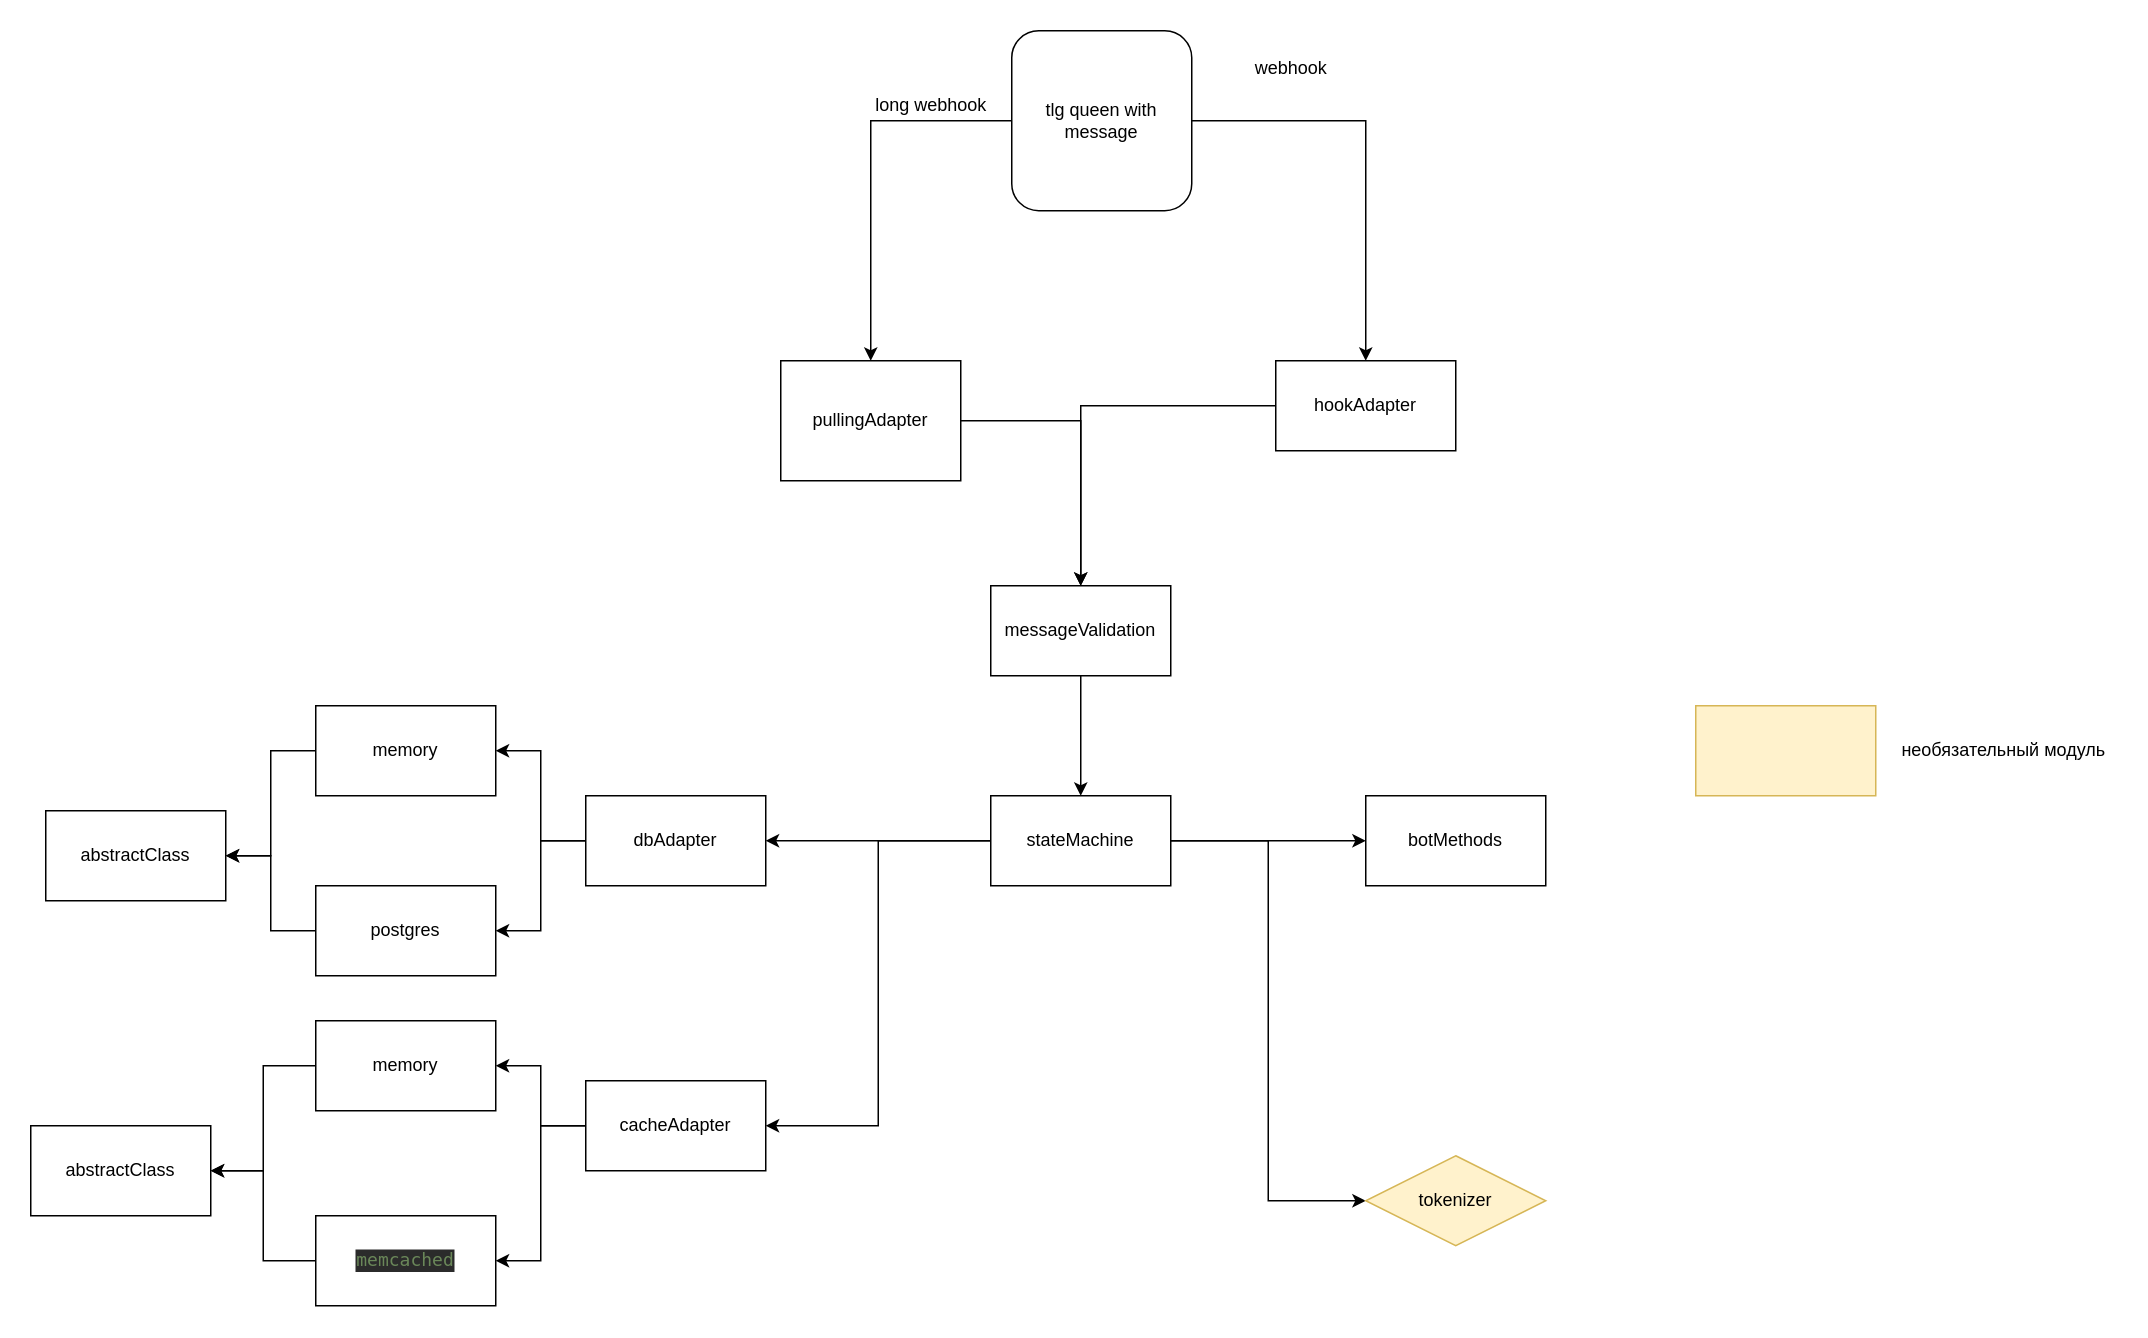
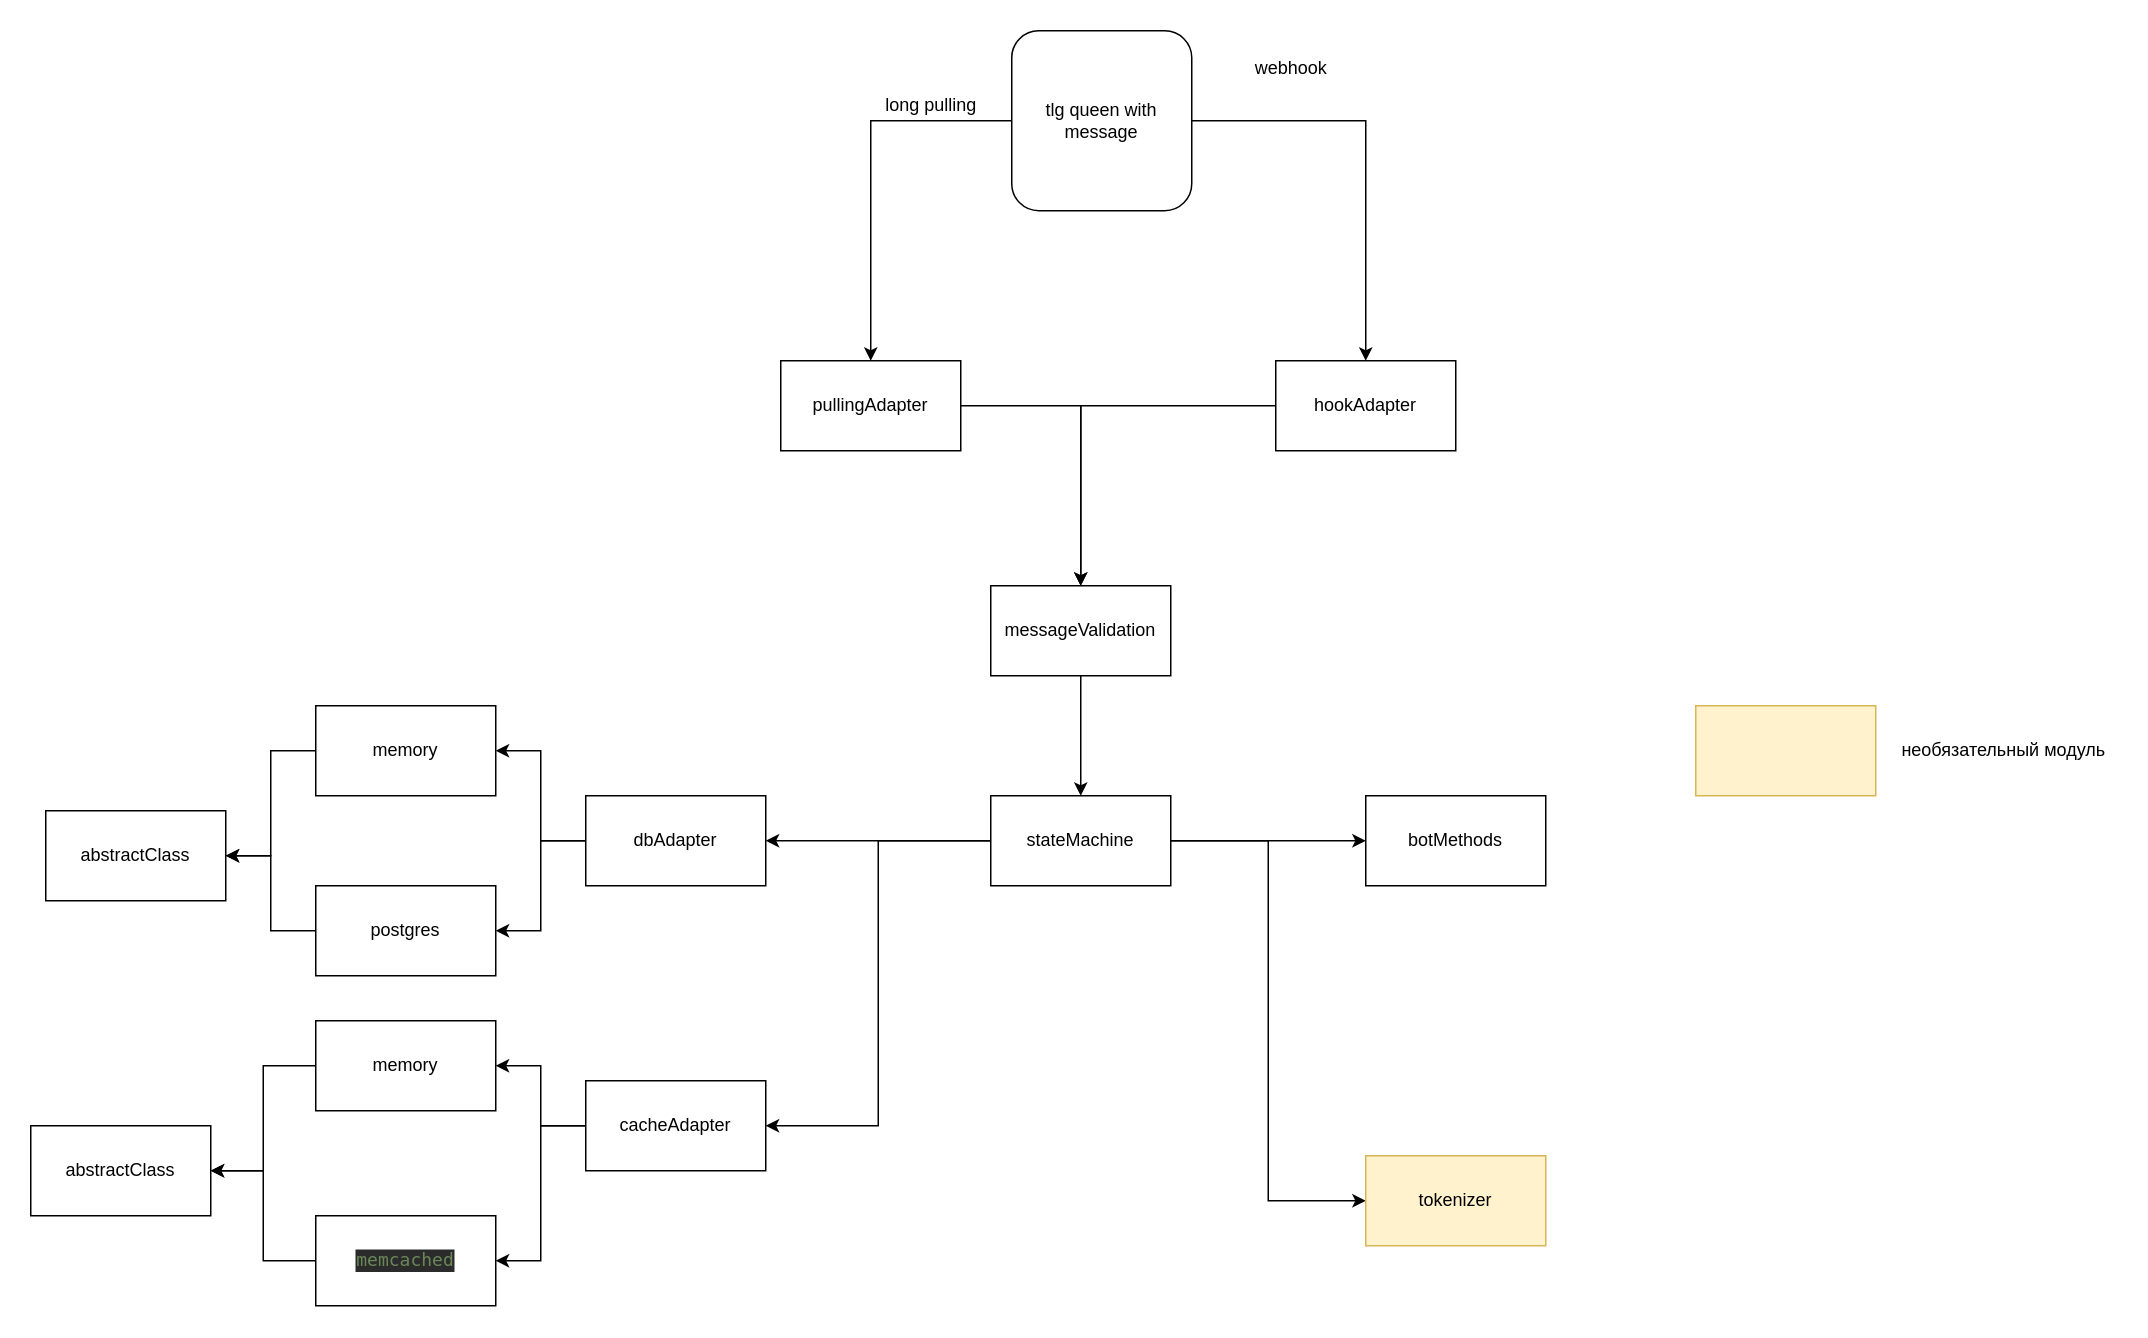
(932, 106) -> (932, 106)
(871, 421) -> (871, 406)
(1456, 1201) -> (1456, 1201)
